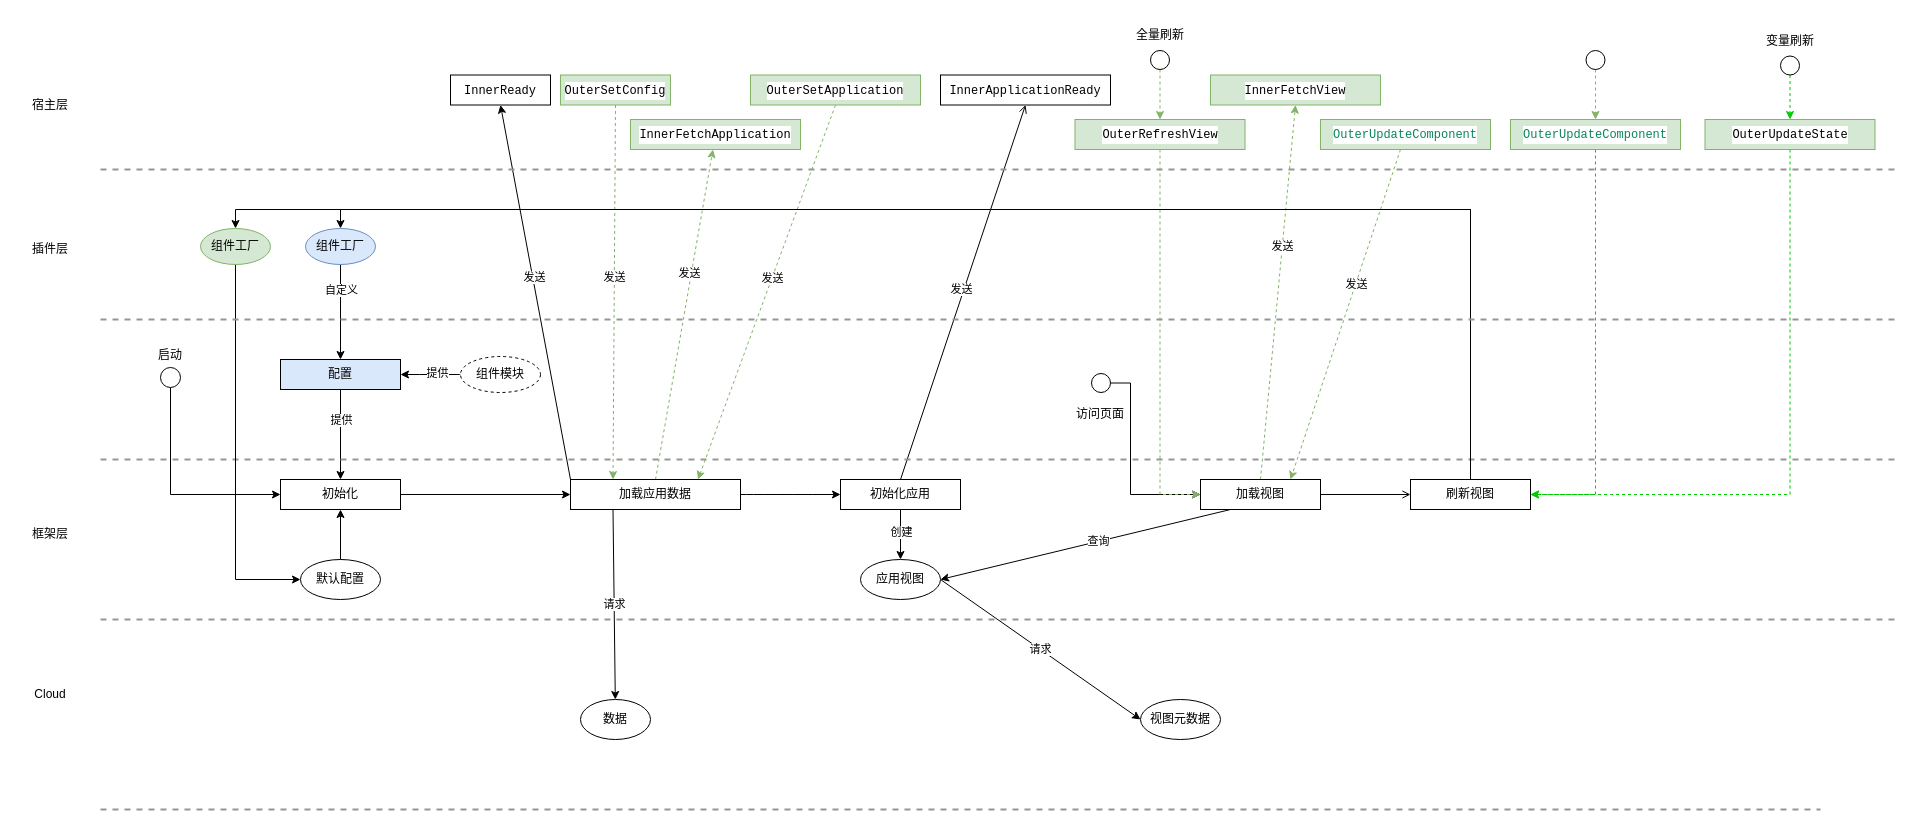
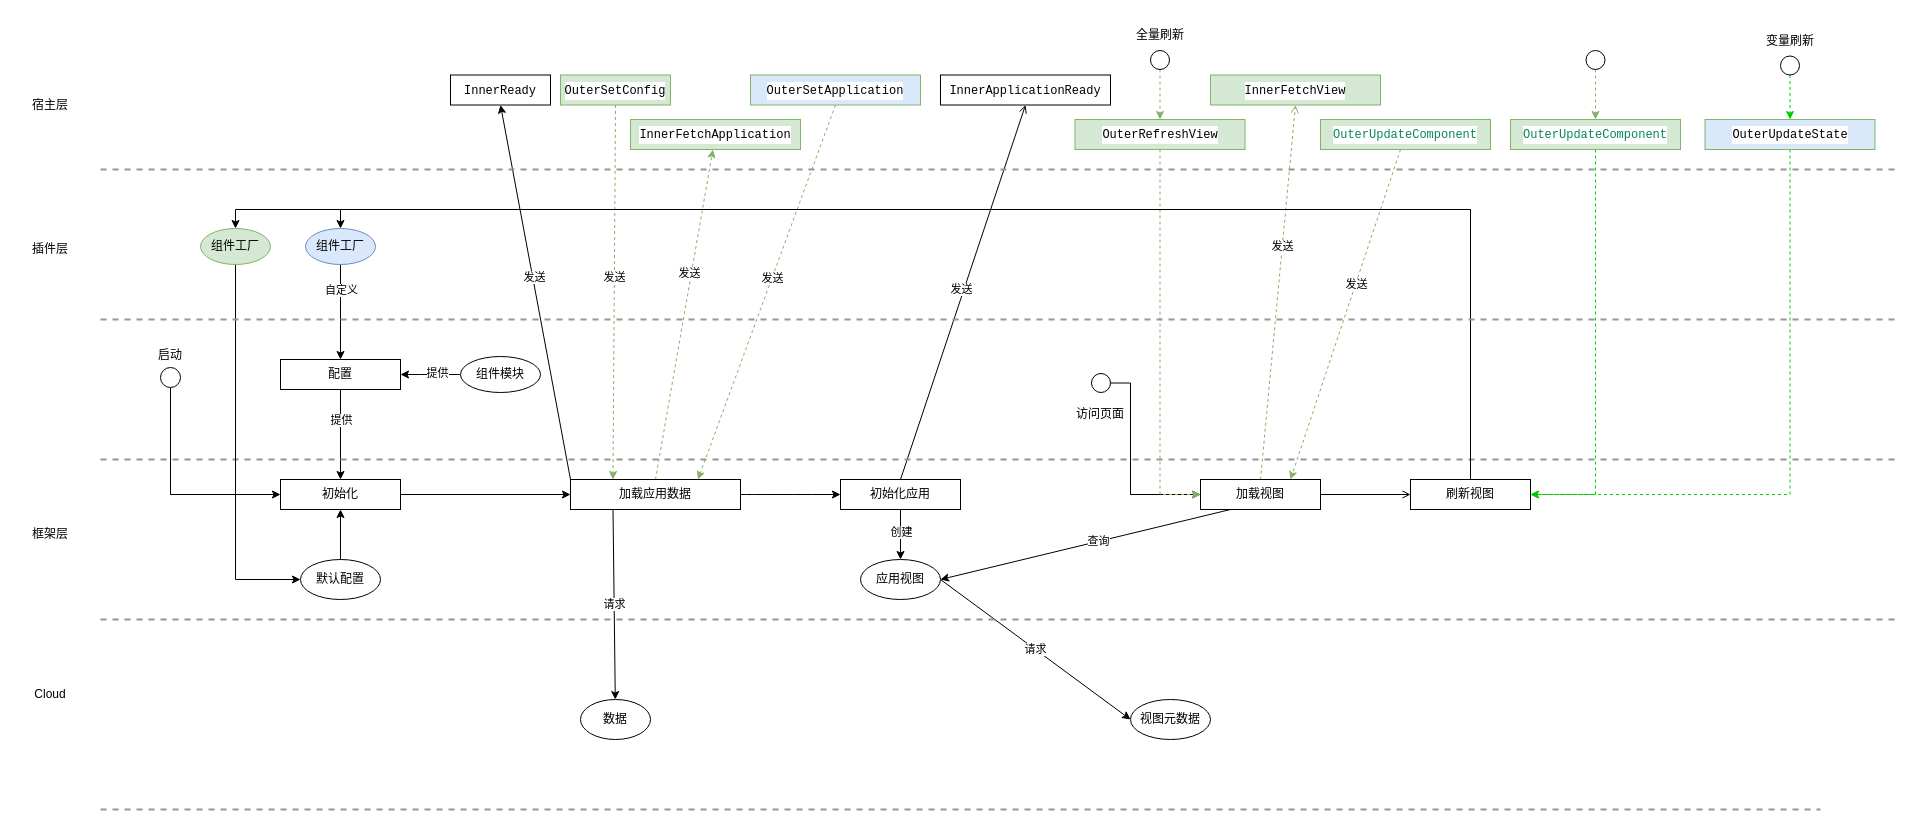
(836, 90) -> (836, 90)
(1295, 113) -> (1295, 111)
(1790, 135) -> (1790, 135)
(341, 375) -> (341, 375)
(501, 375) -> (501, 375)
(1181, 720) -> (1171, 720)
